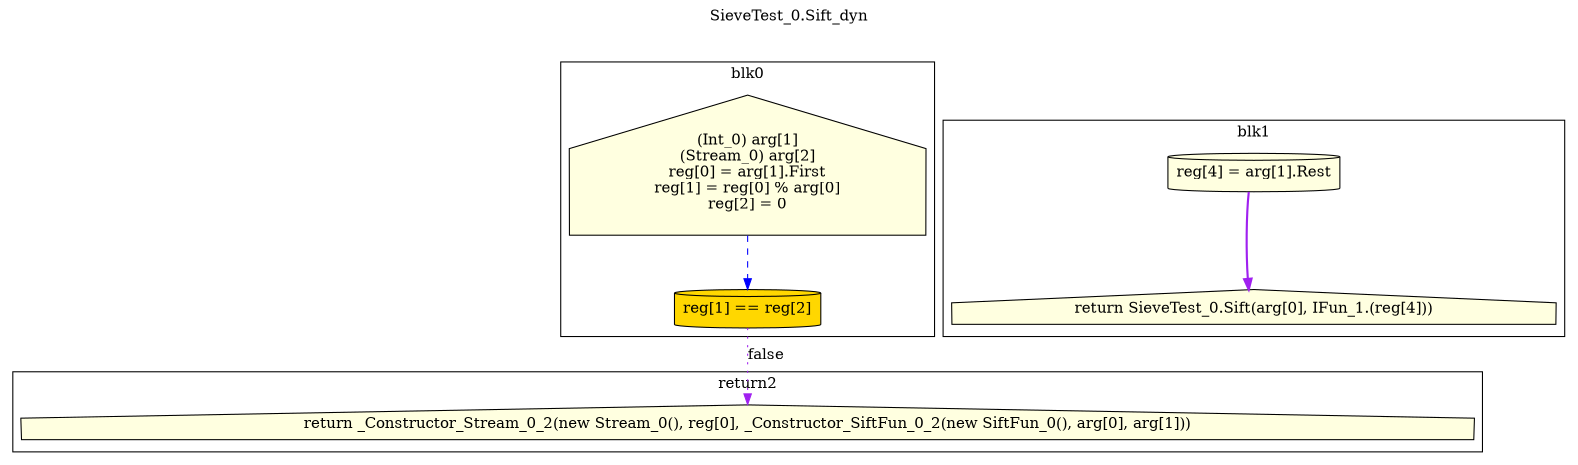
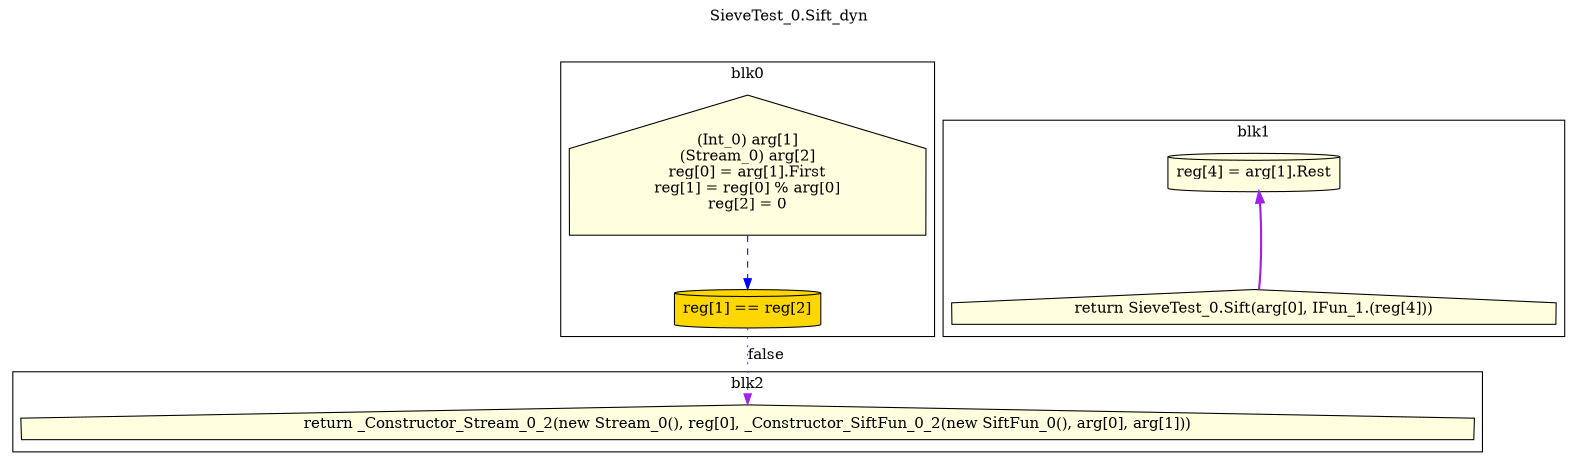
(1247, 235) -> (1261, 246)
(748, 384) -> (748, 384)
